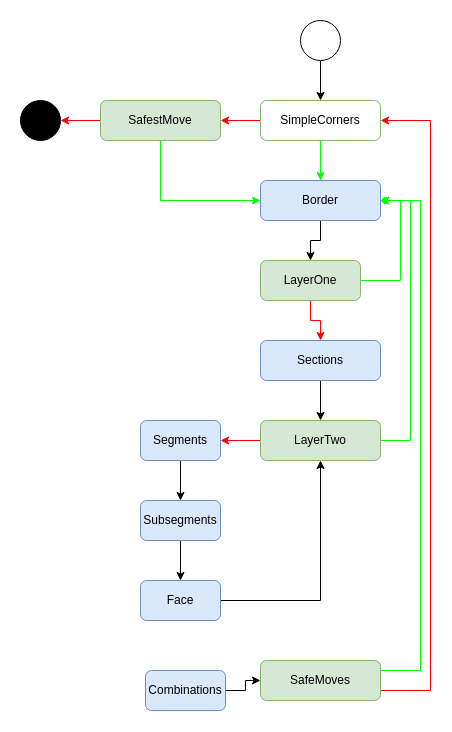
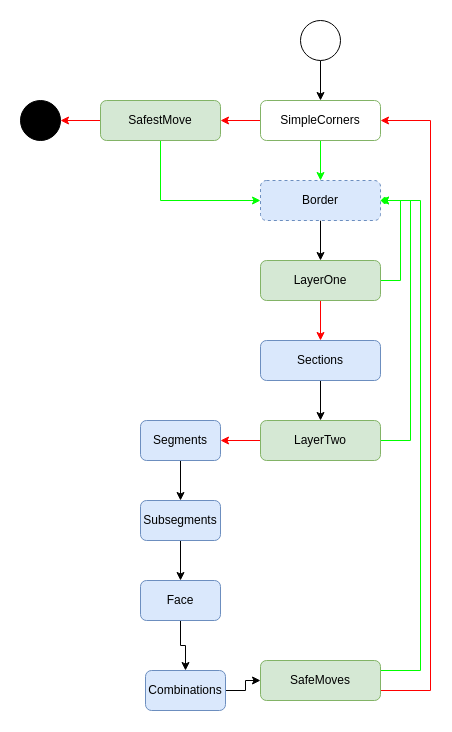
(321, 201) -> (321, 201)
(311, 281) -> (321, 281)
(321, 584) -> (181, 645)
